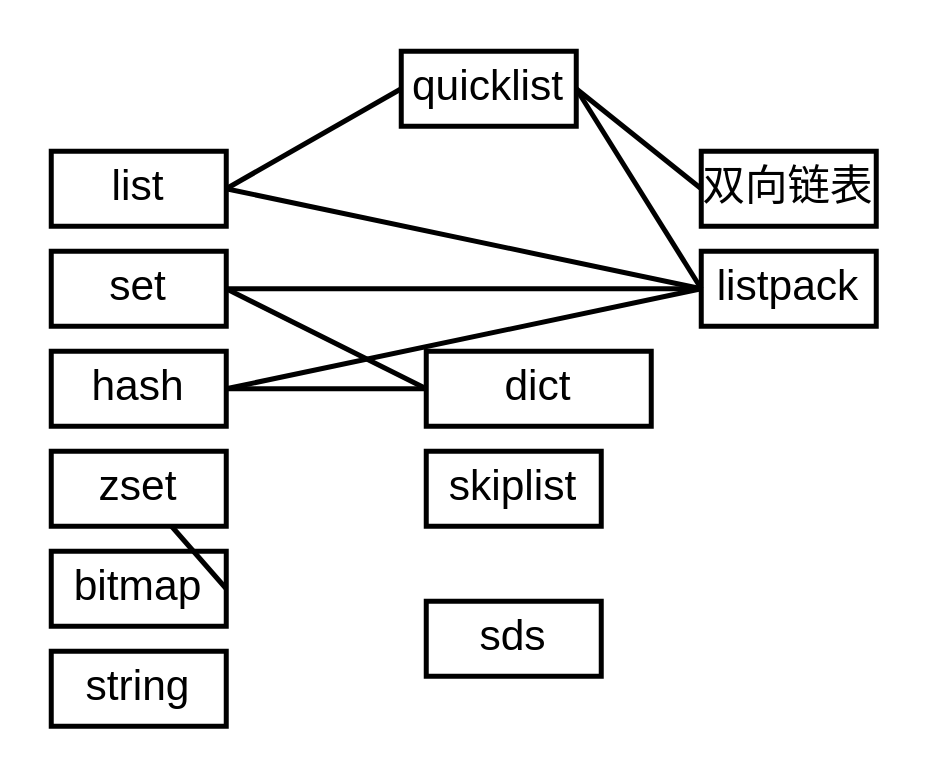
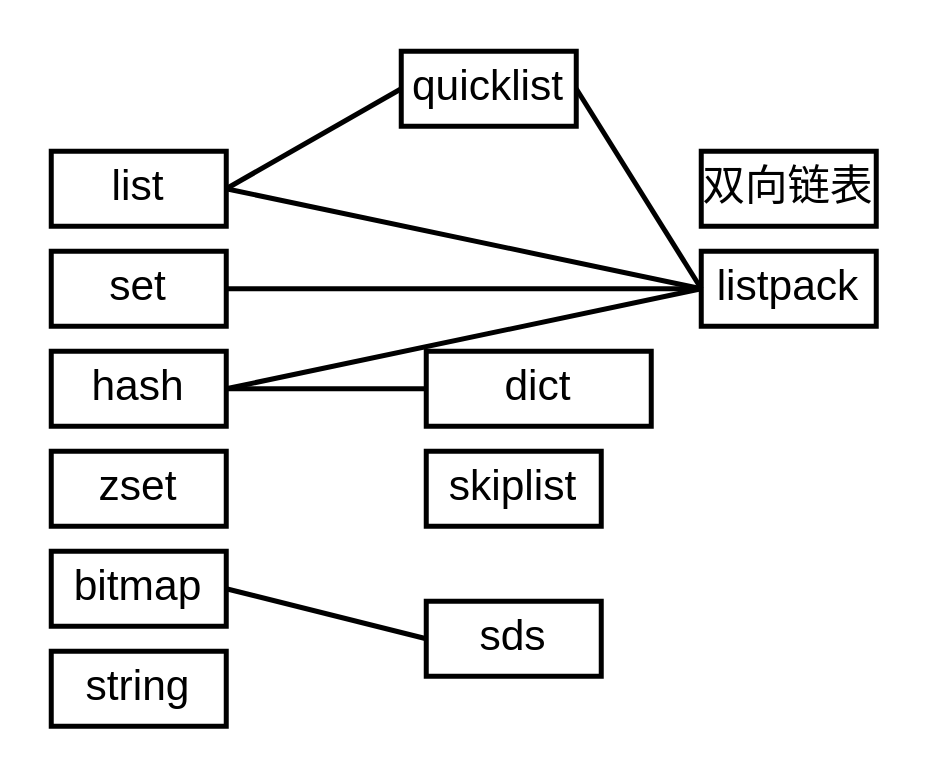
(643, 142) -> none
(298, 325) -> none
(199, 557) -> (326, 614)
